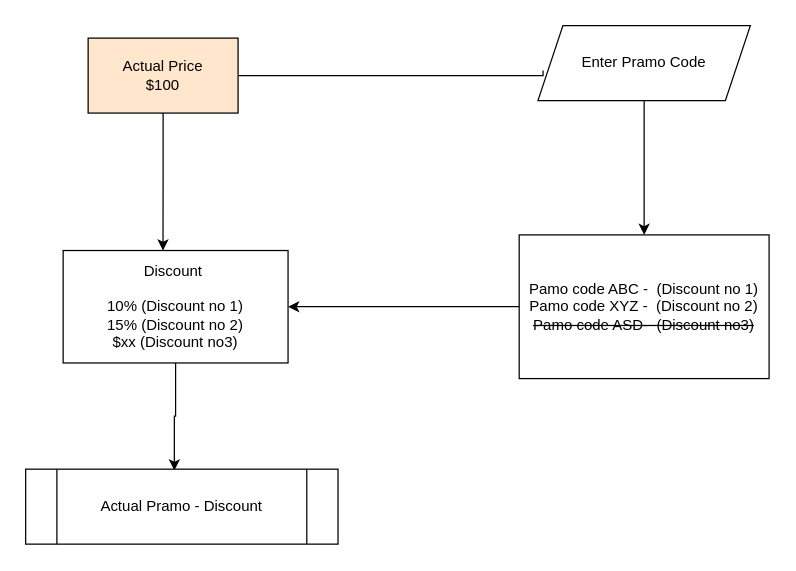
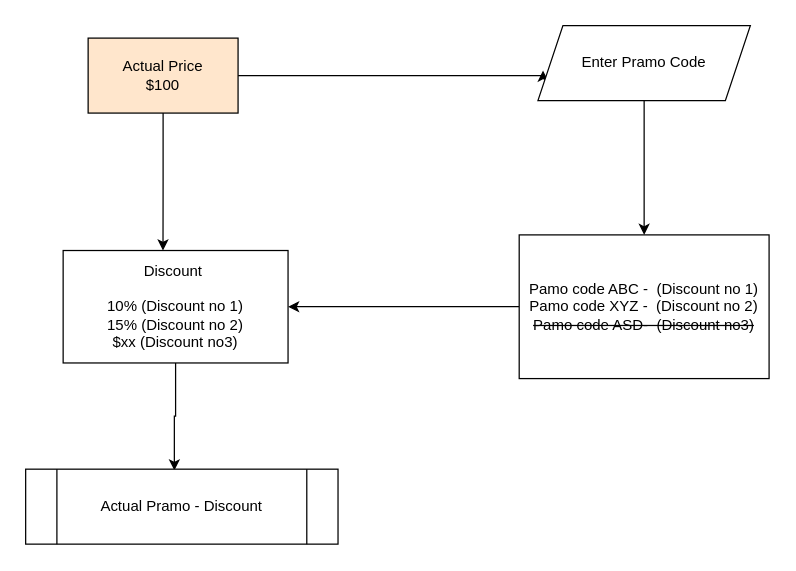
(542, 76) -> (541, 76)
